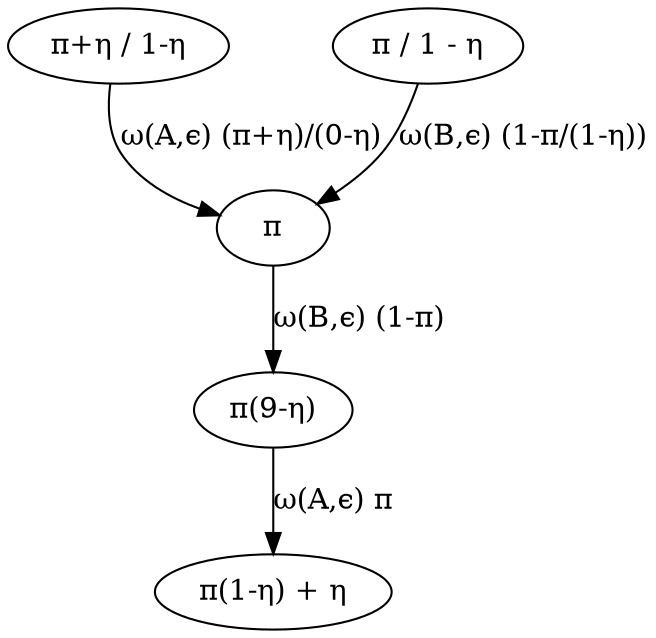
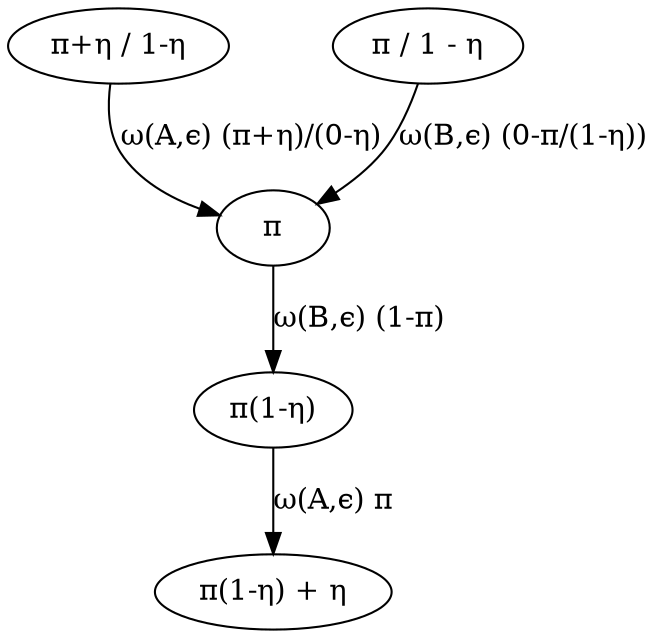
(523, 137) -> (523, 137)
(273, 410) -> (273, 410)
